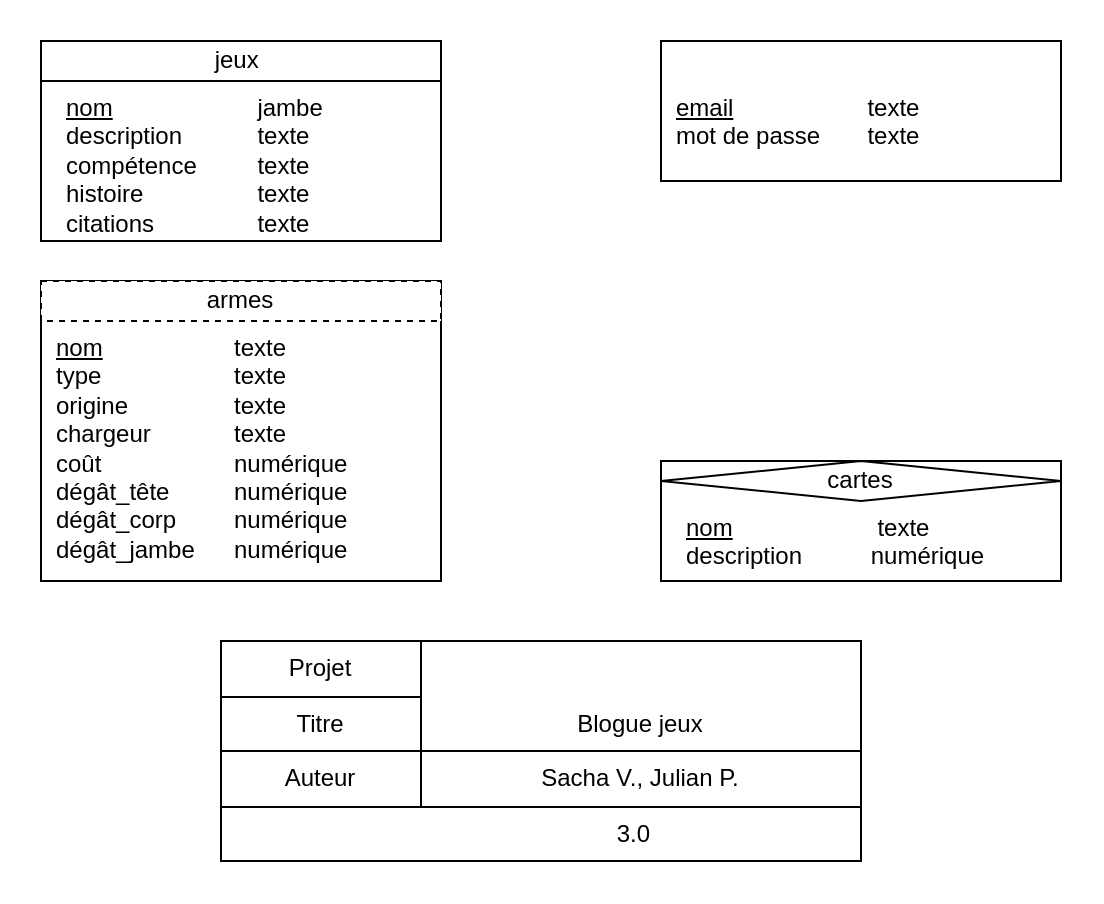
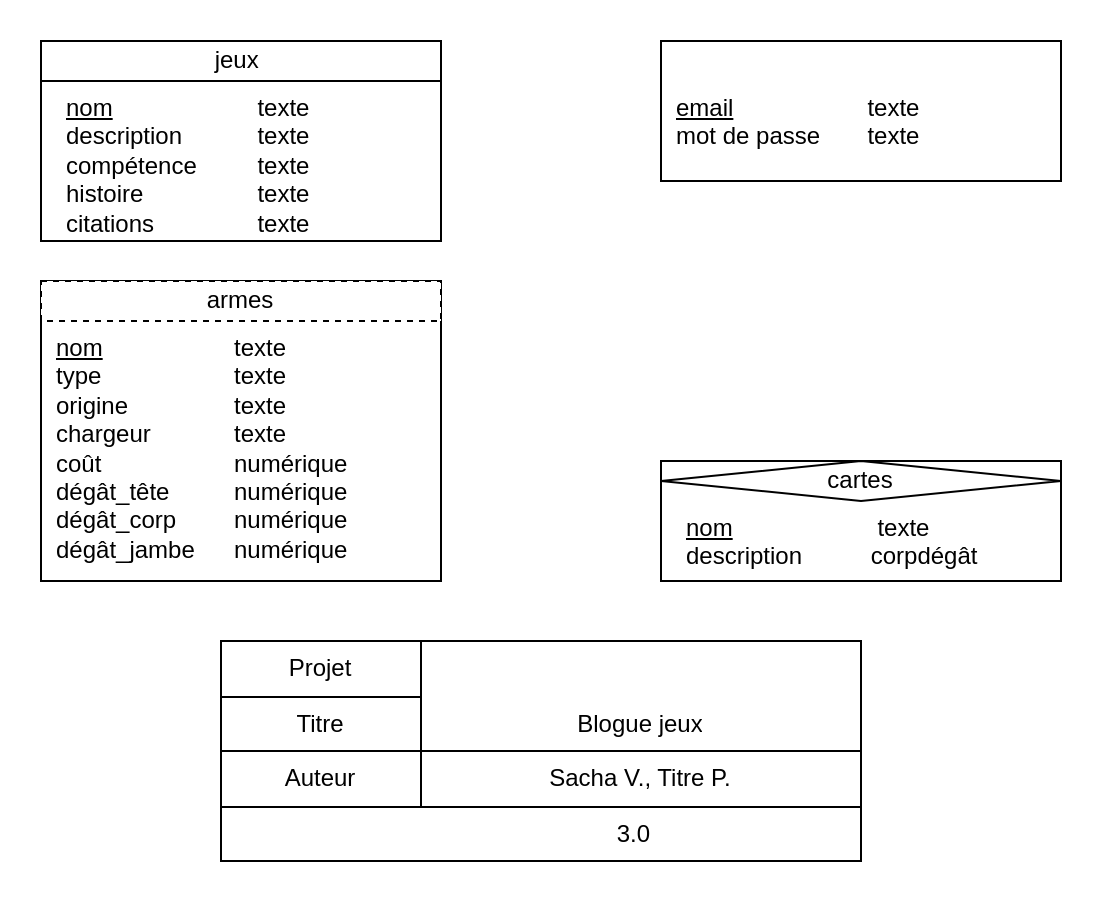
(279, 167) -> (279, 167)
(922, 544) -> (925, 544)
(641, 779) -> (641, 779)
